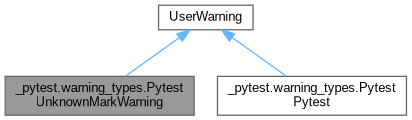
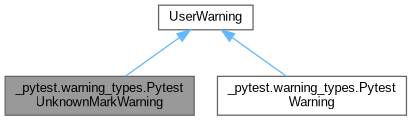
(312, 96) -> (312, 96)
